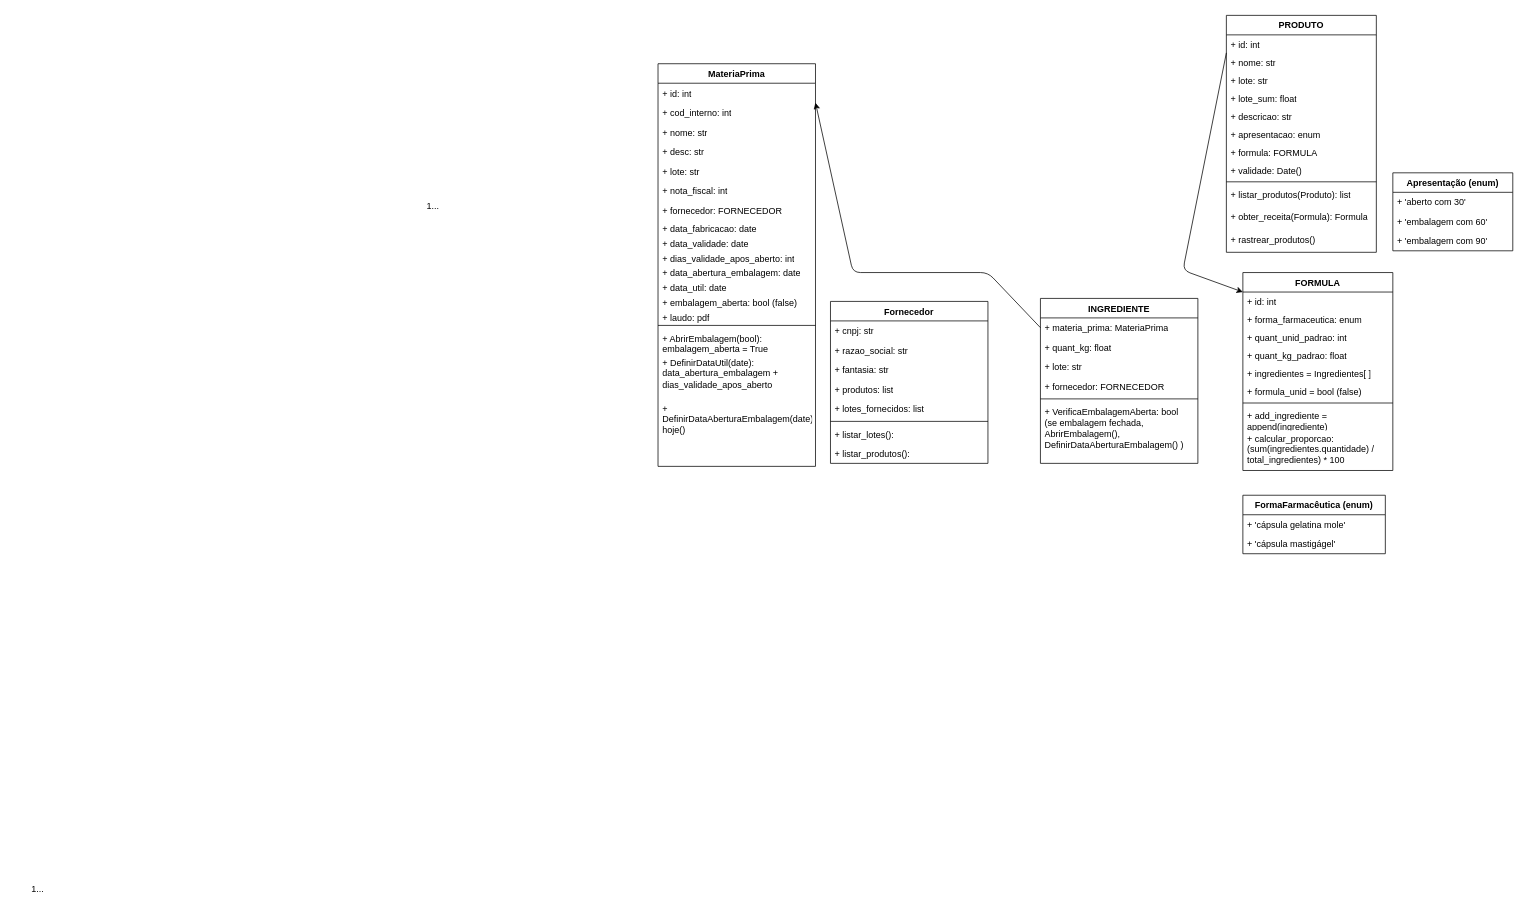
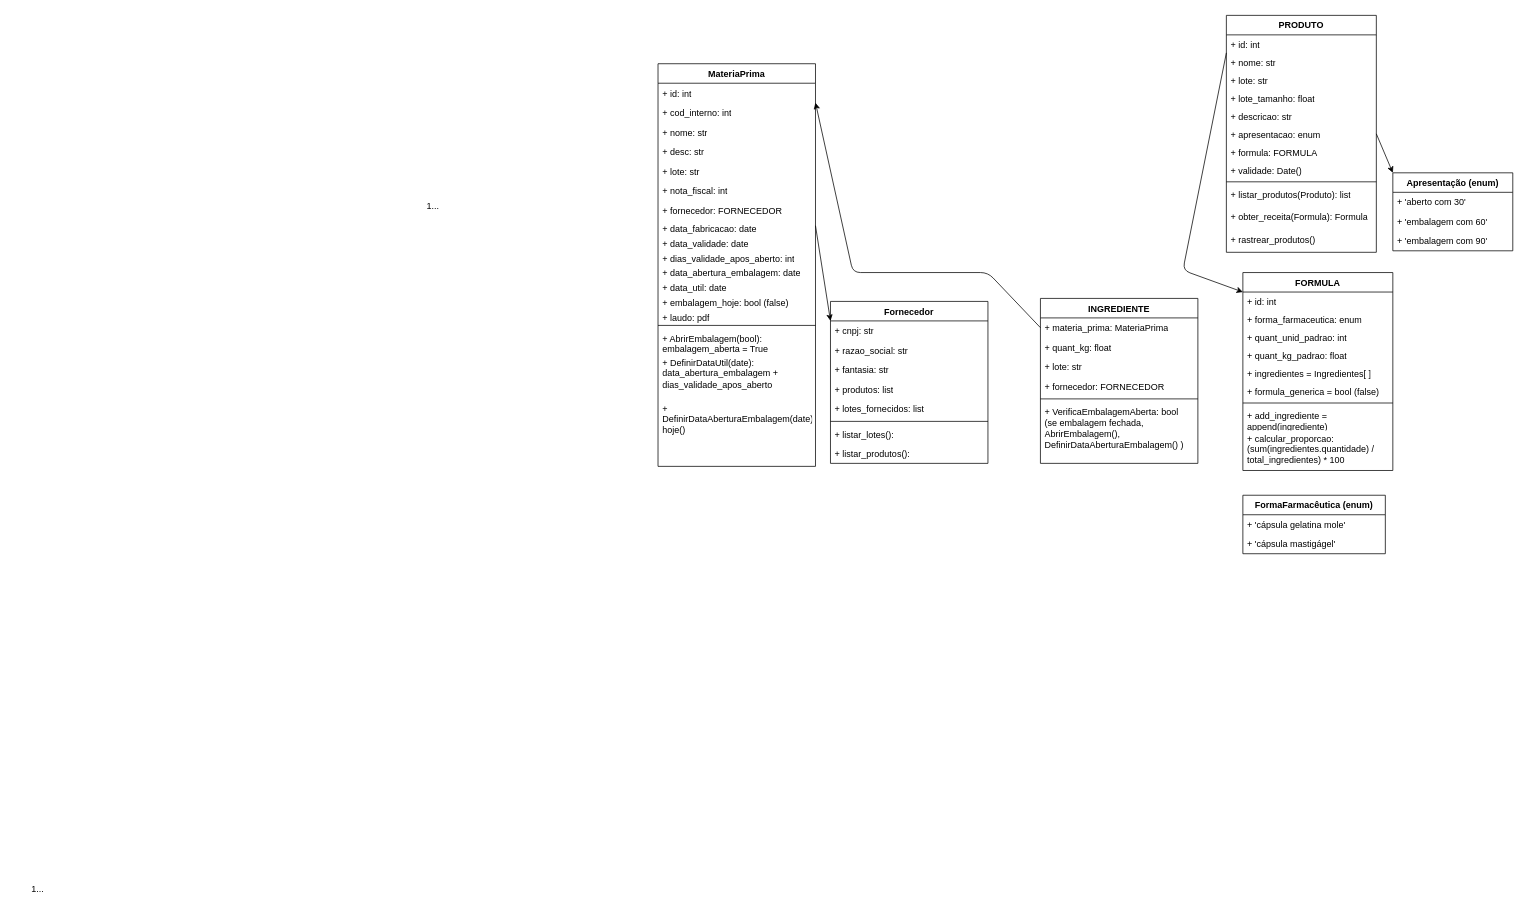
(1268, 100) -> (1278, 100)
none -> (1385, 153)
none -> (823, 274)
(735, 304) -> (730, 304)
(1311, 393) -> (1319, 398)
